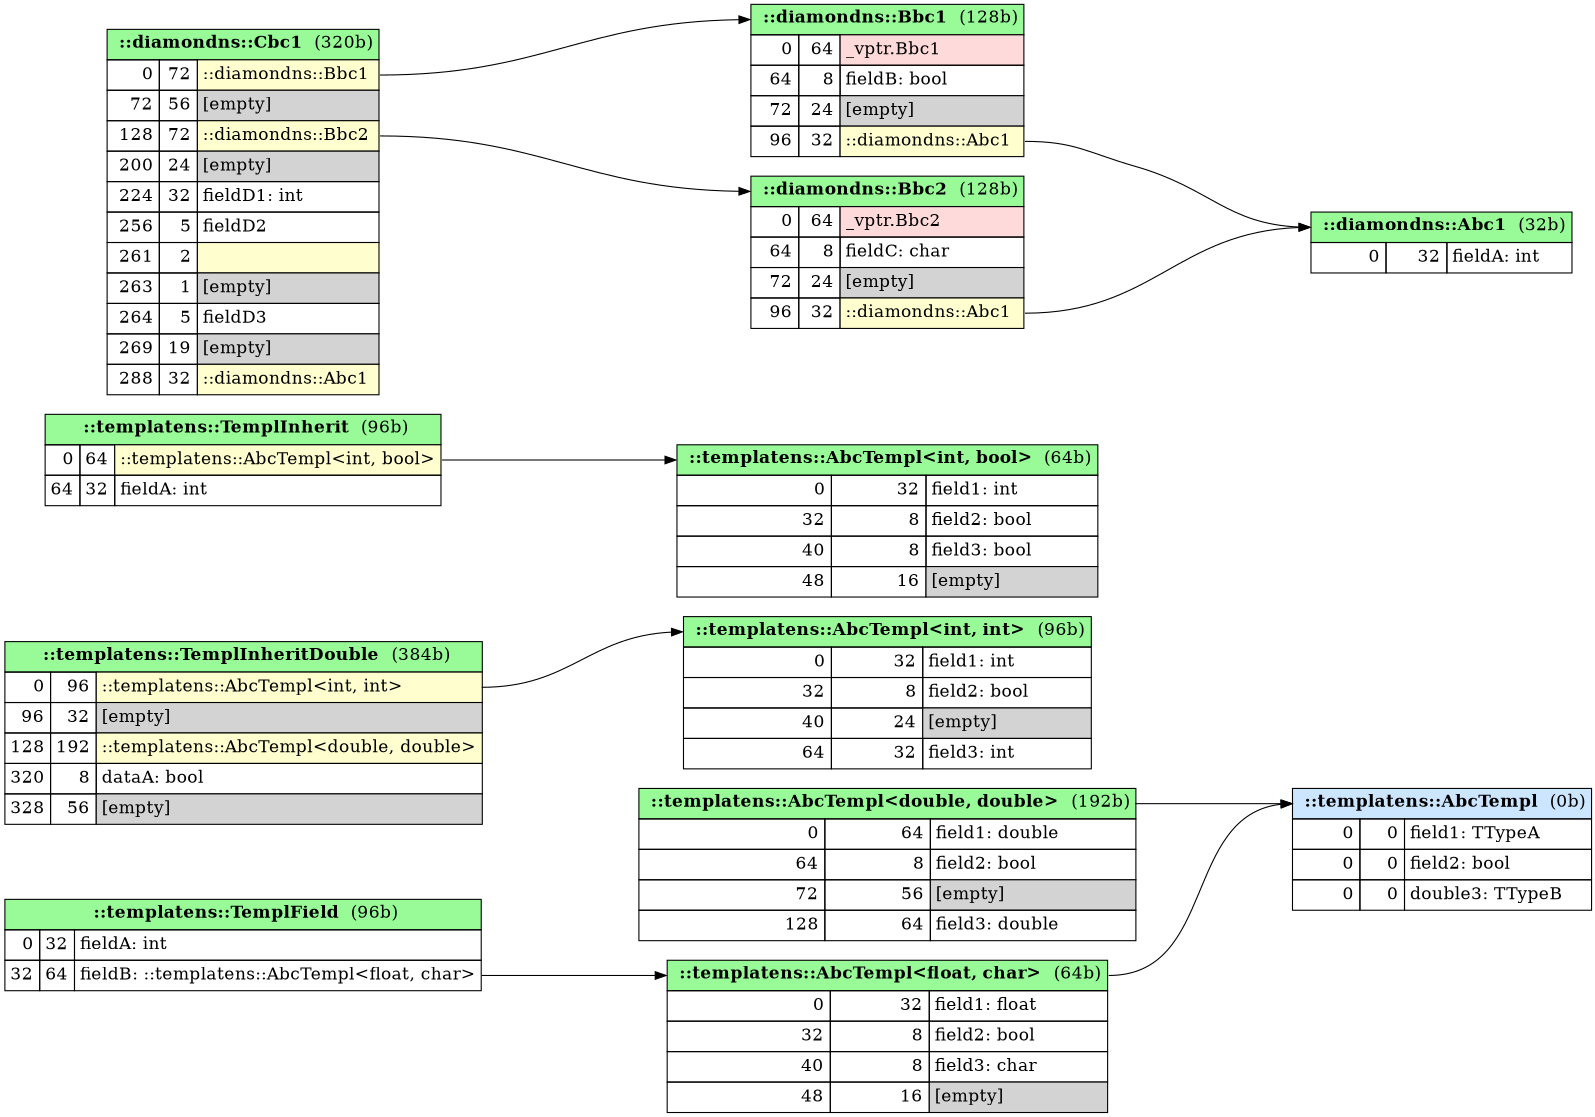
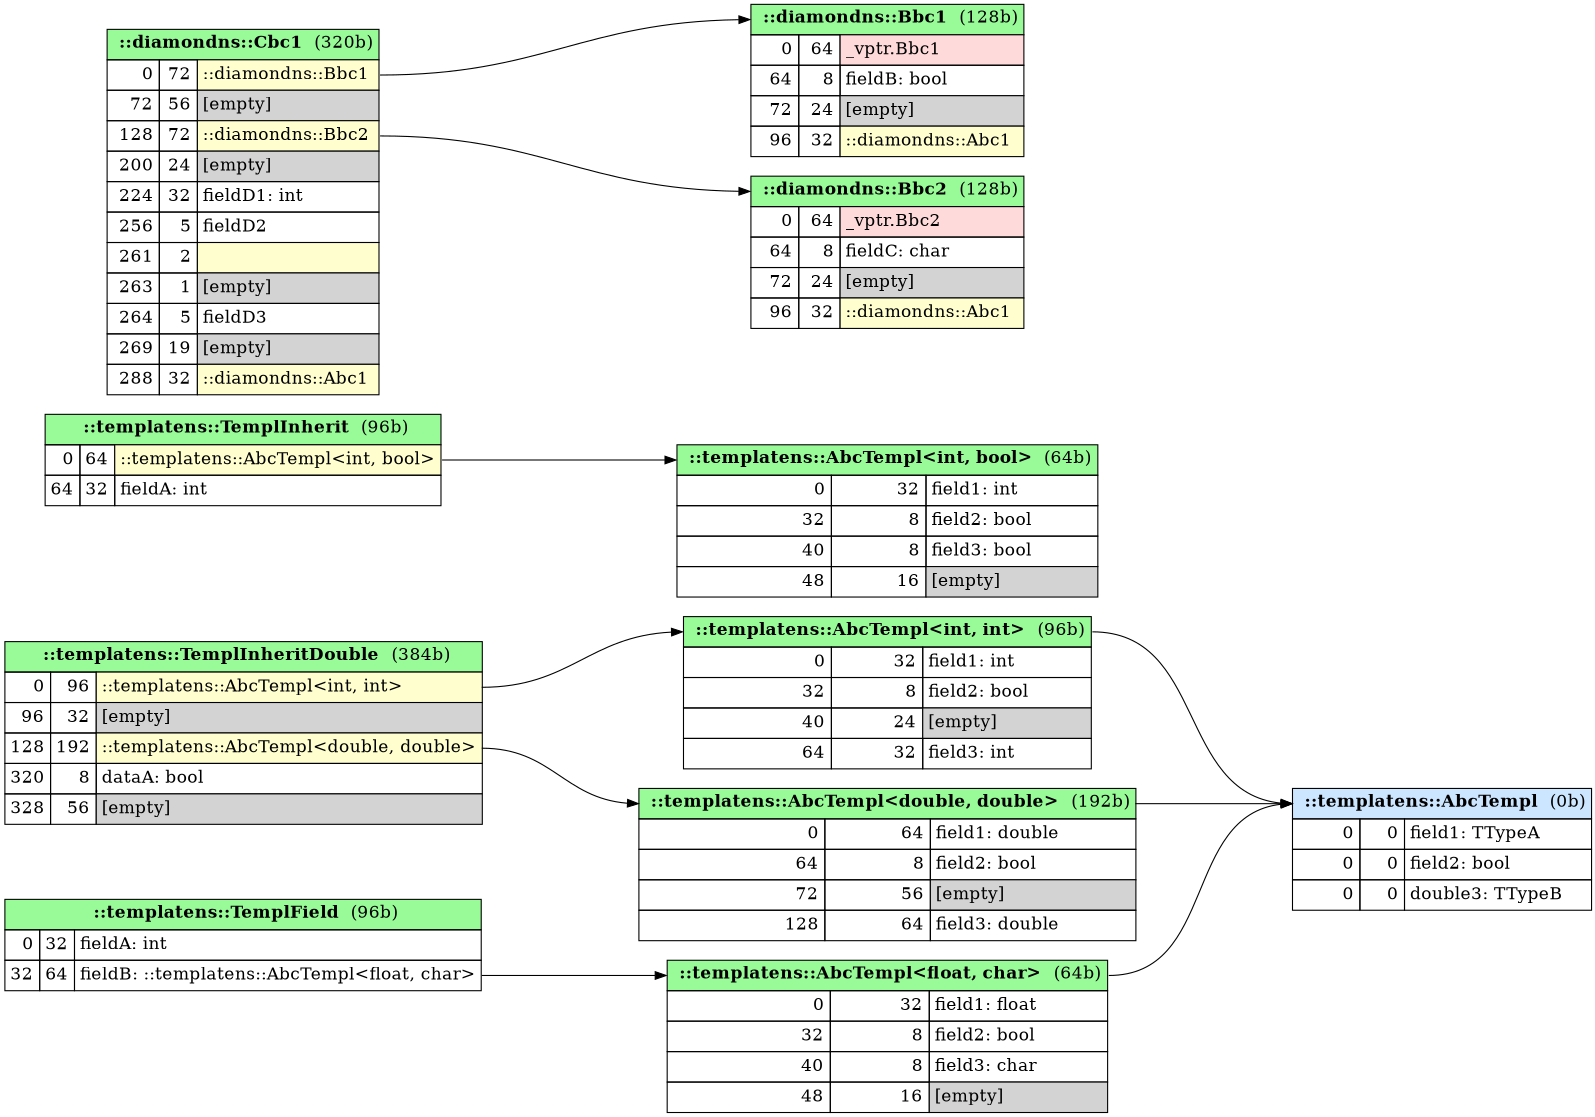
(1441, 243) -> none
none -> (1190, 713)
none -> (555, 773)
